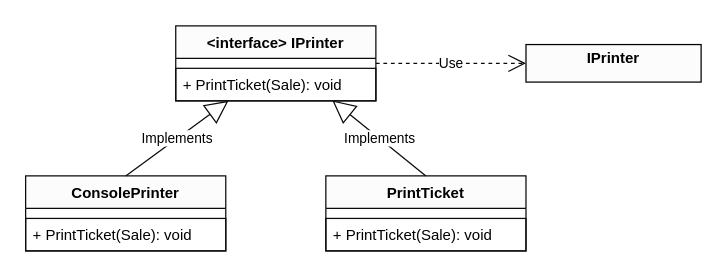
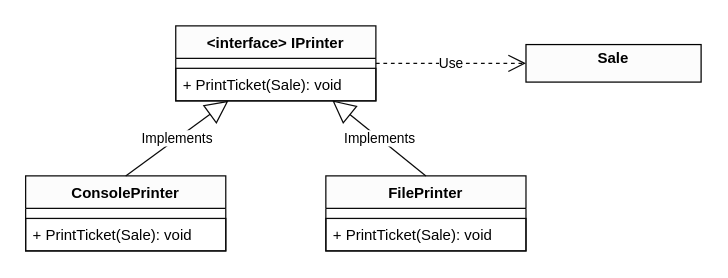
(557, 53) -> (540, 53)
(425, 193) -> (425, 193)
